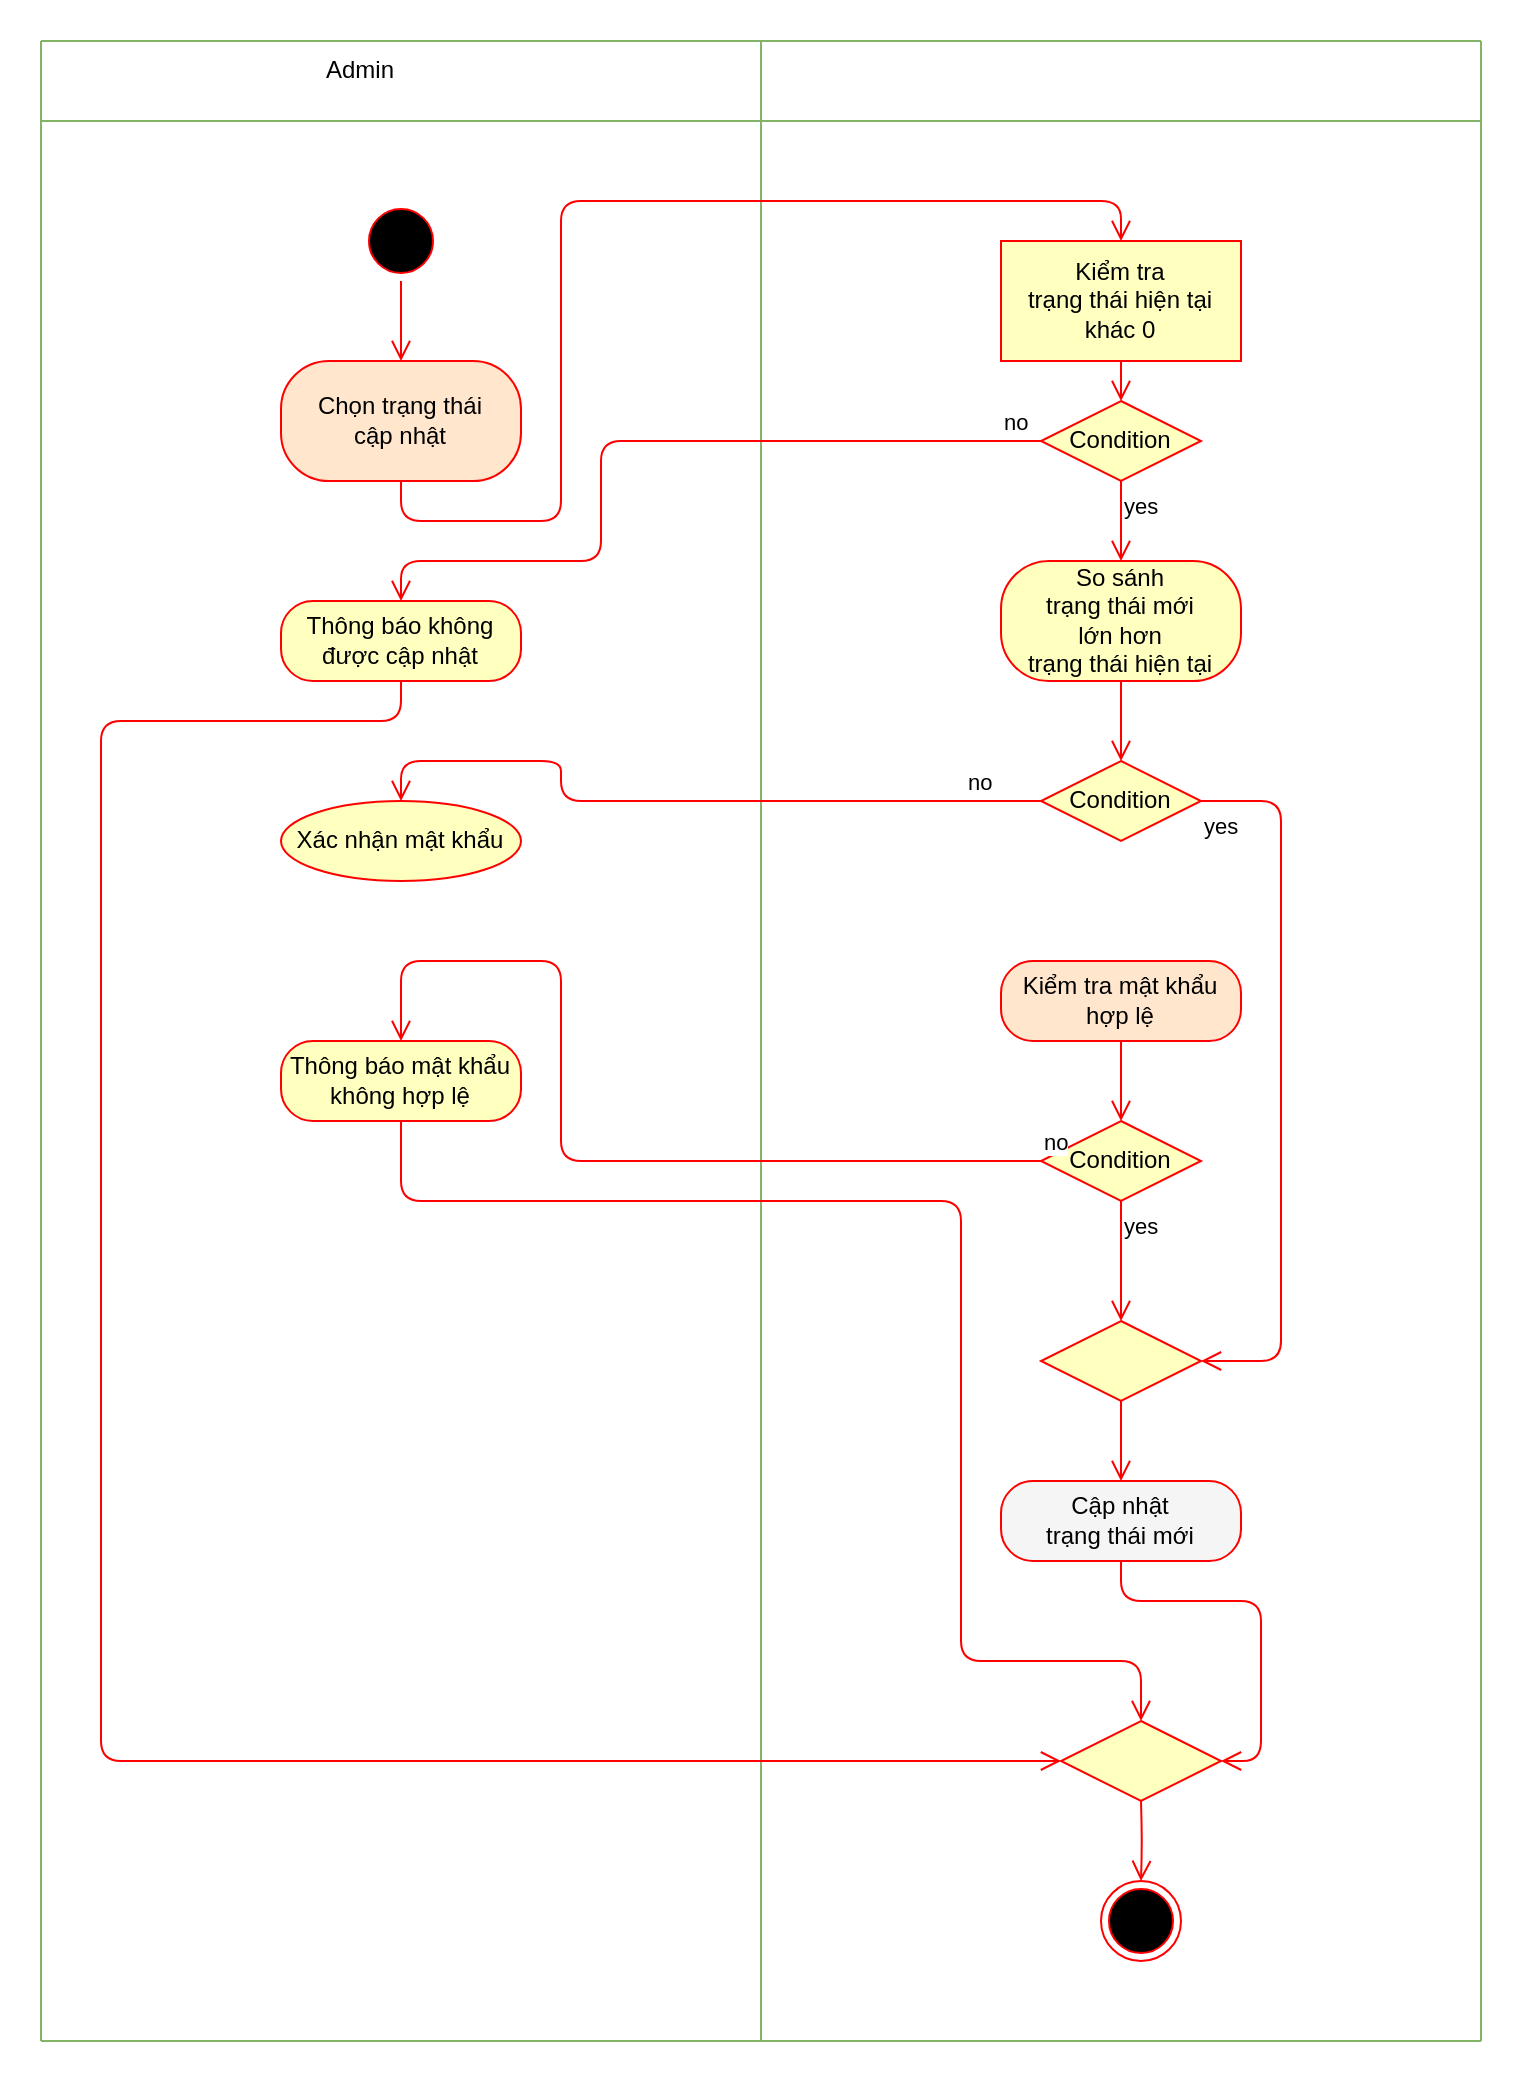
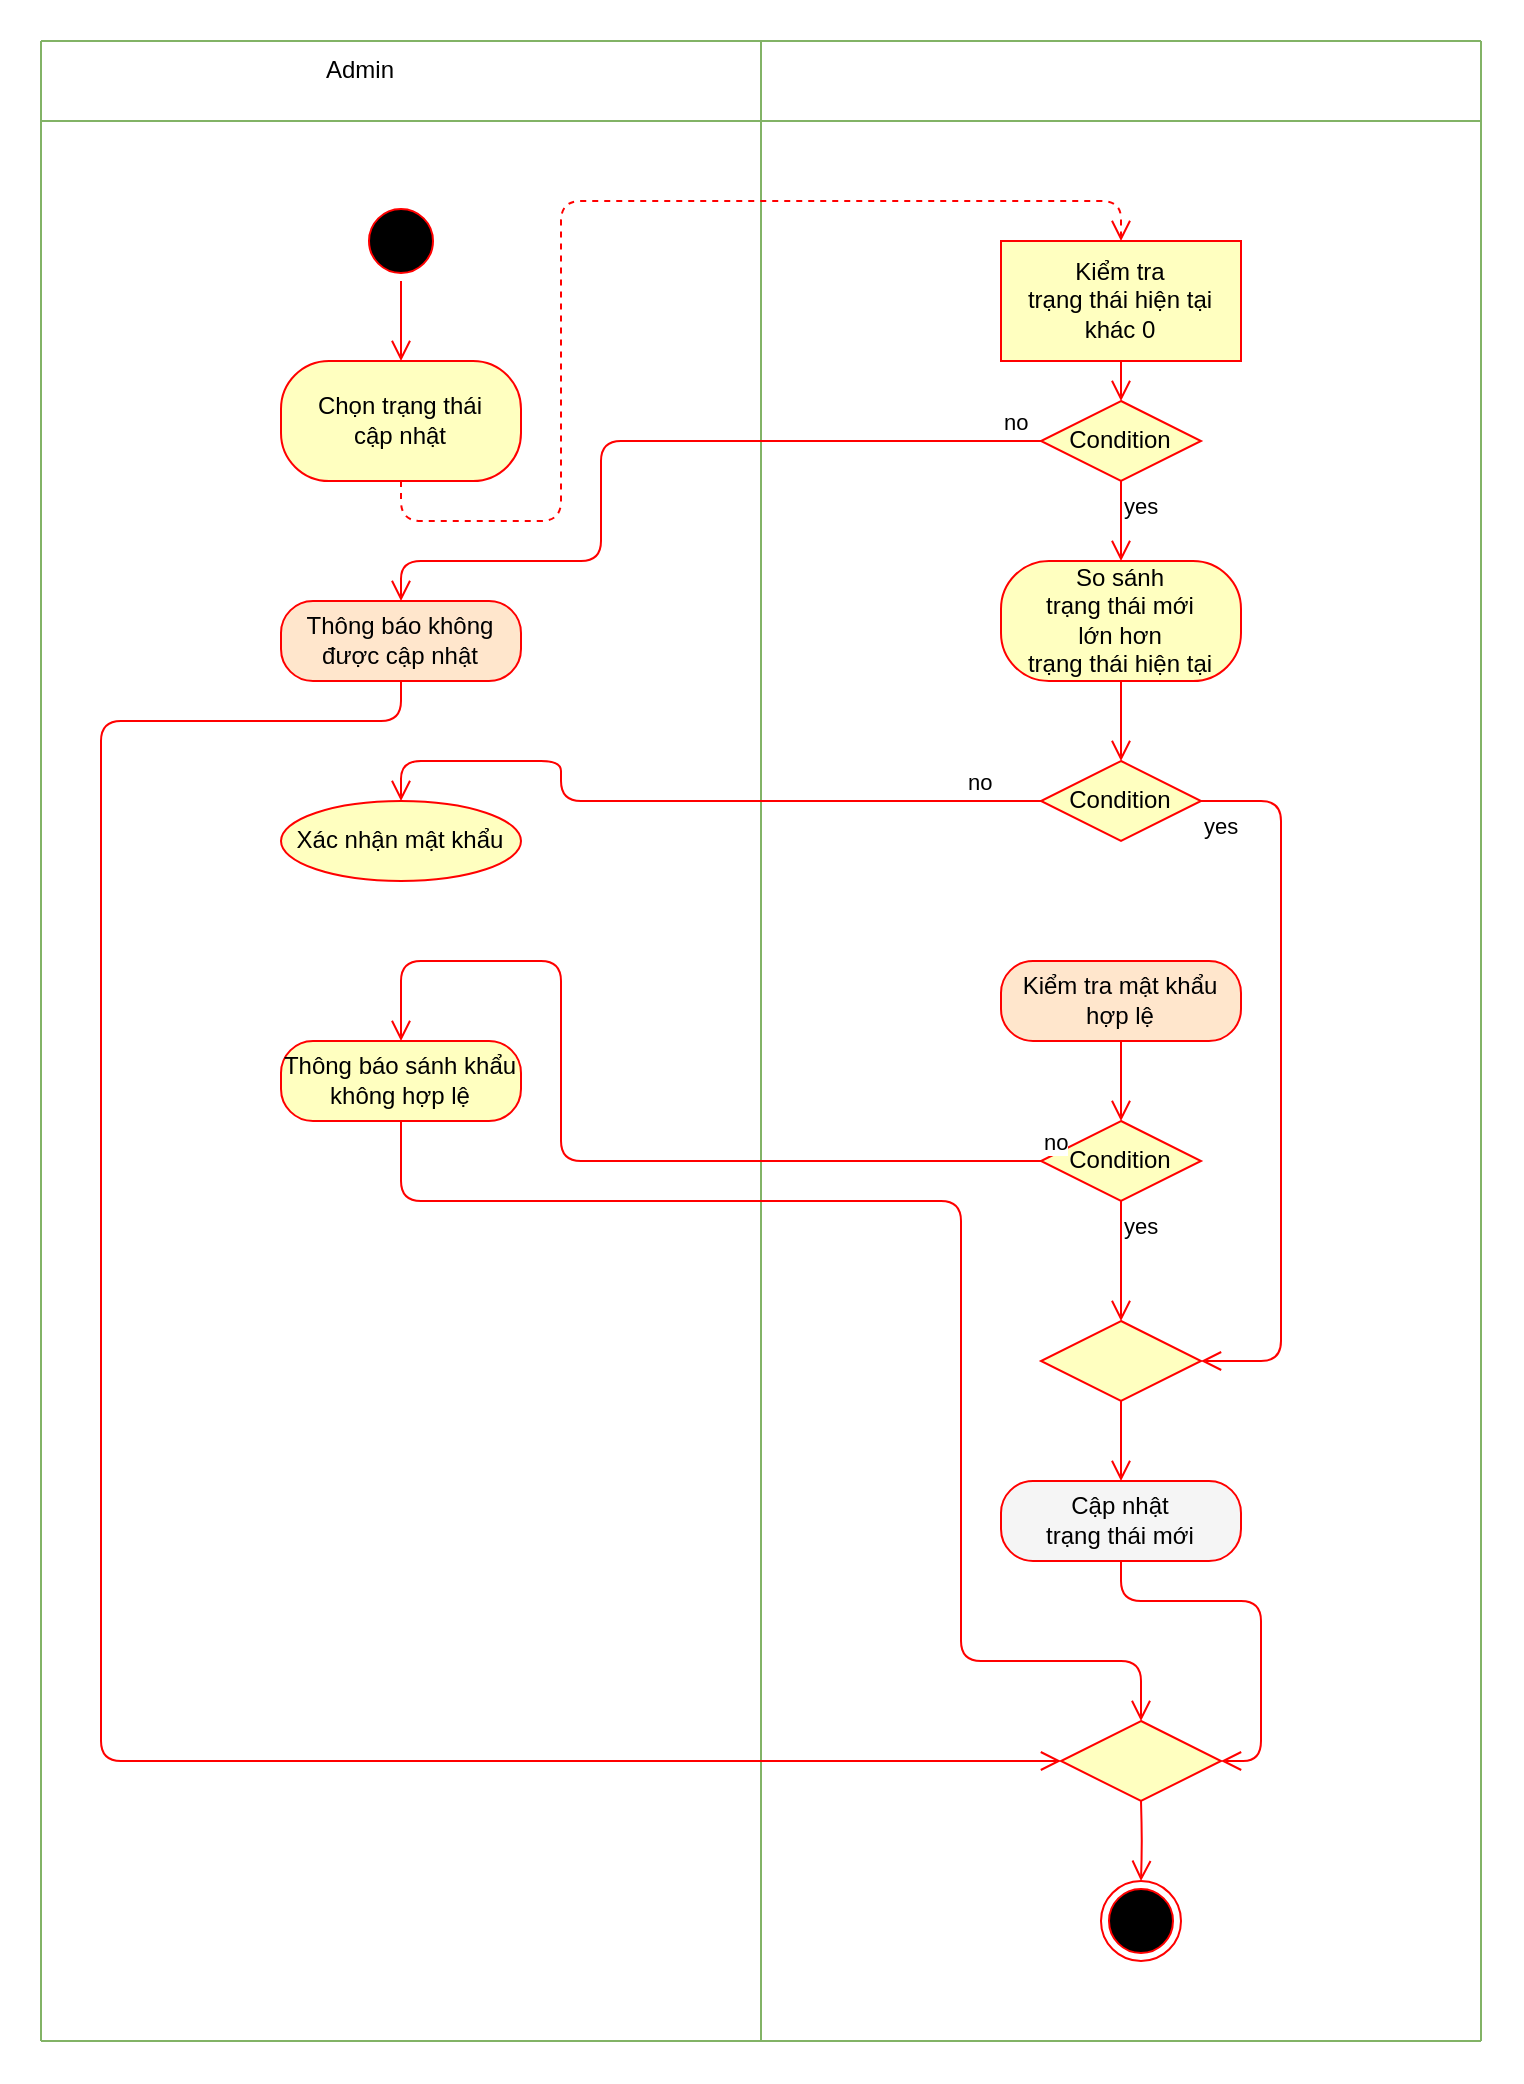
(613, 201) -> (613, 201)
(401, 421) -> (401, 421)
(401, 641) -> (401, 641)
(401, 1081) -> (401, 1081)
